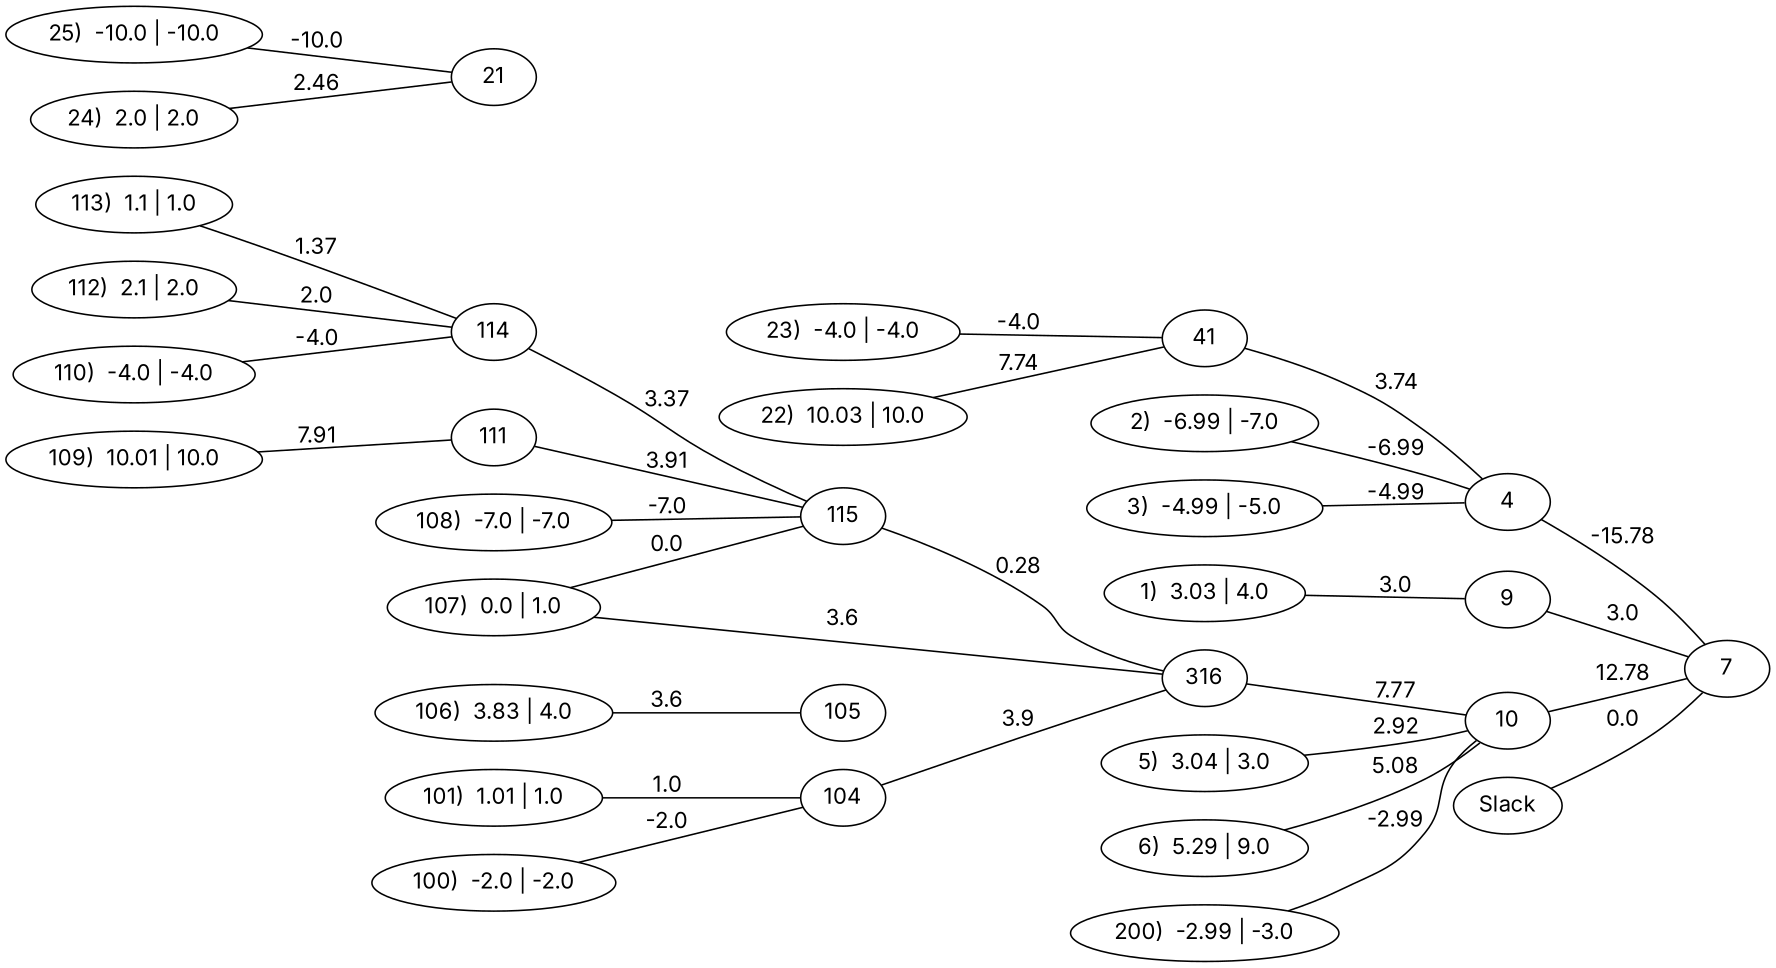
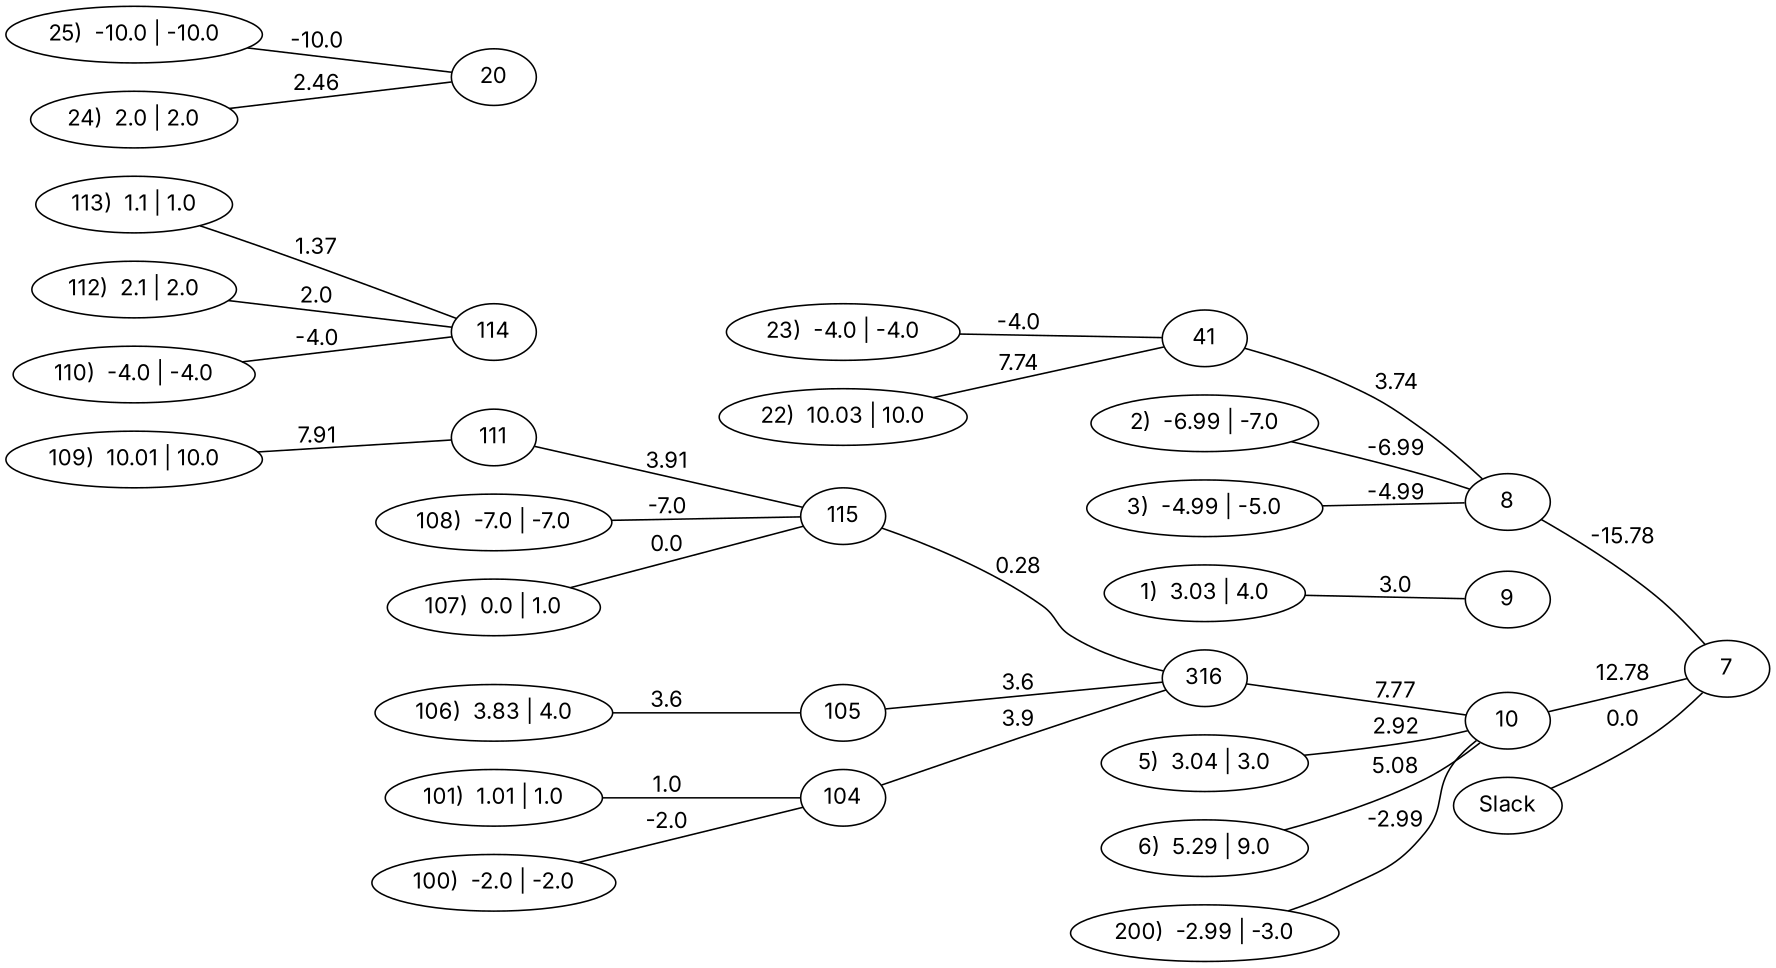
(494, 77) -> (494, 77)
(667, 427) -> none
(1508, 502) -> (1508, 502)
(1617, 634) -> none
(878, 646) -> (1024, 696)
